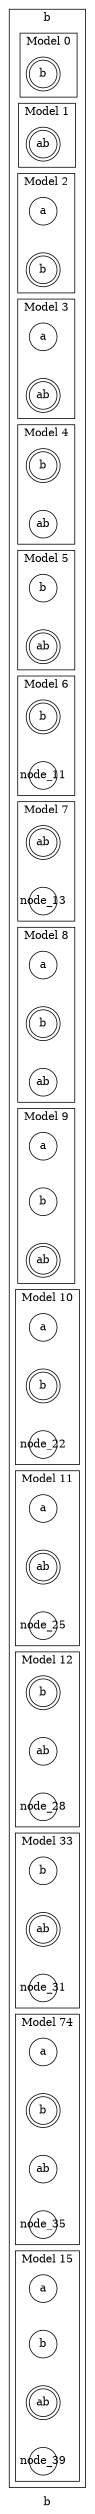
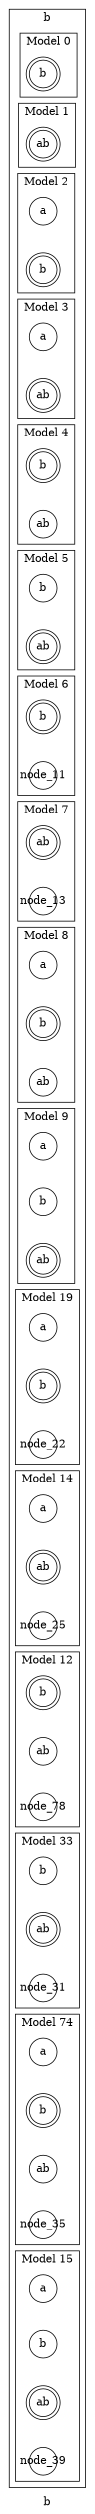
(47, 1298) -> (47, 1298)
(47, 1480) -> (47, 1480)
(43, 1807) -> (43, 1807)
